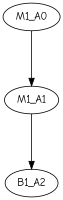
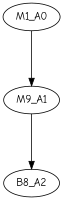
(32, 100) -> (32, 100)
(32, 183) -> (32, 183)
